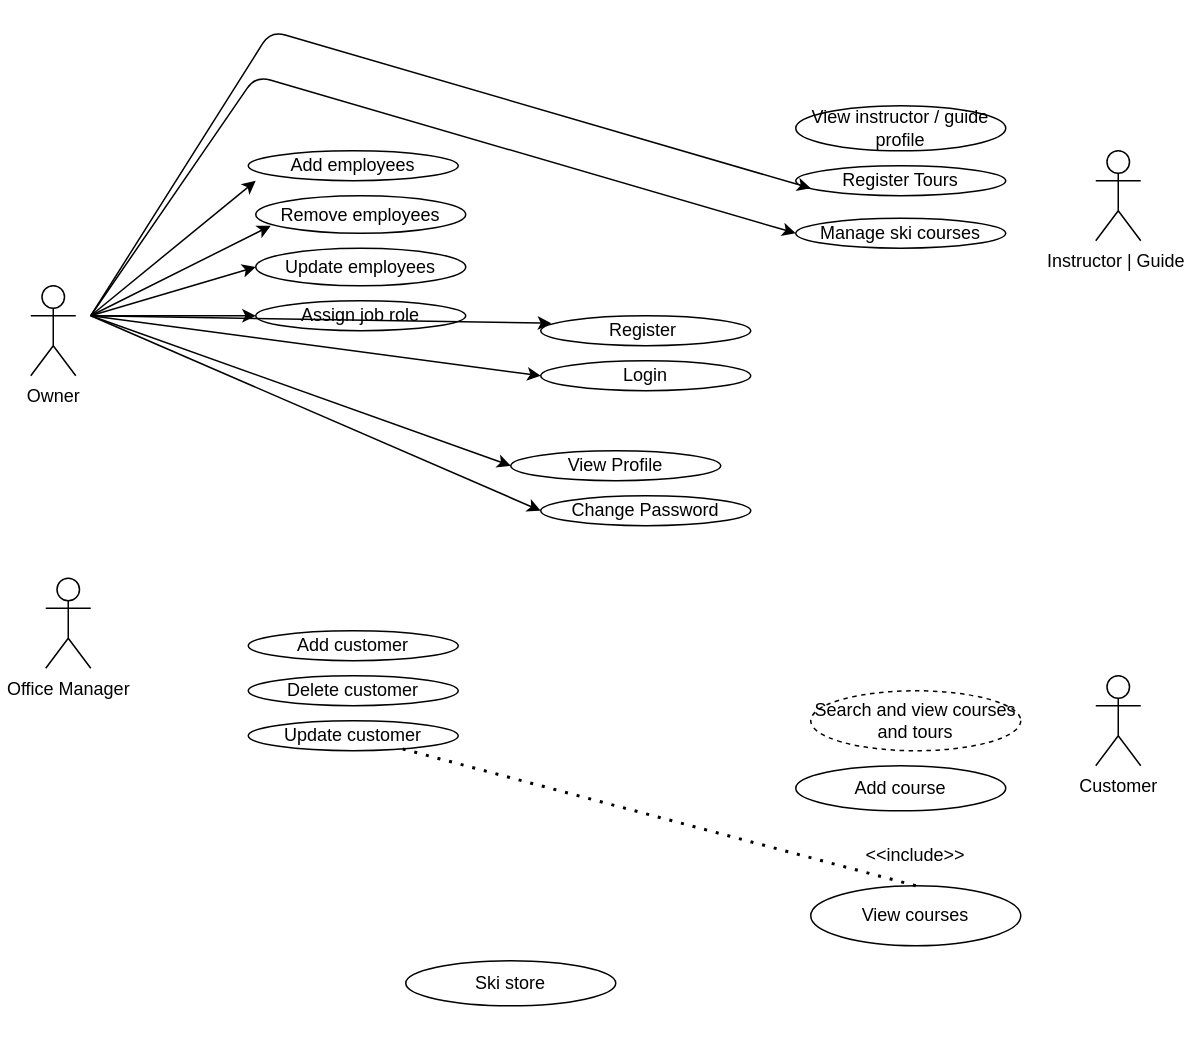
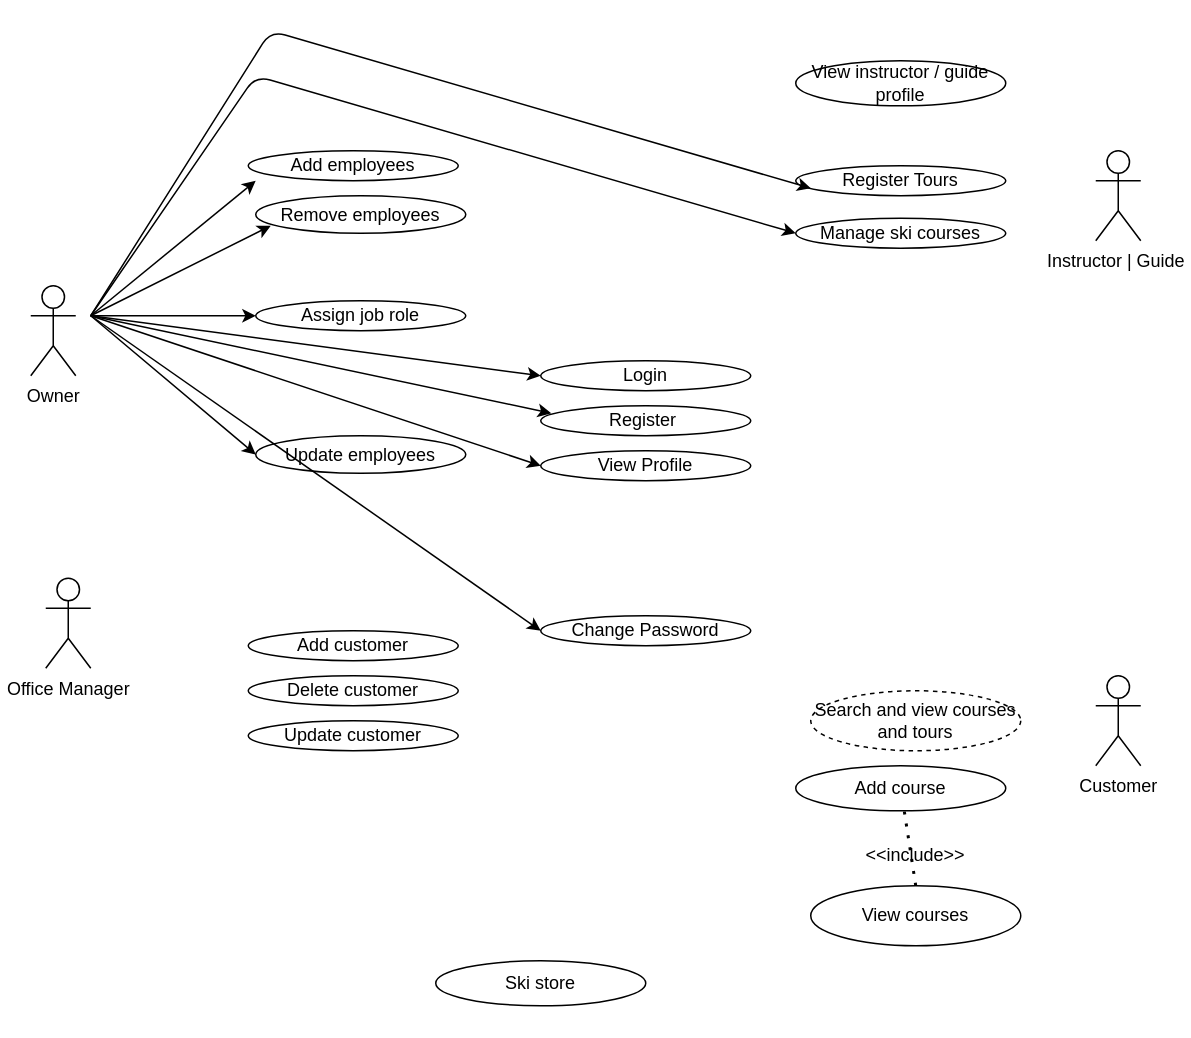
(901, 128) -> (901, 83)
(361, 267) -> (361, 455)
(646, 331) -> (646, 421)
(616, 466) -> (646, 466)
(646, 511) -> (646, 631)
(659, 817) -> (910, 849)
(511, 983) -> (541, 983)
